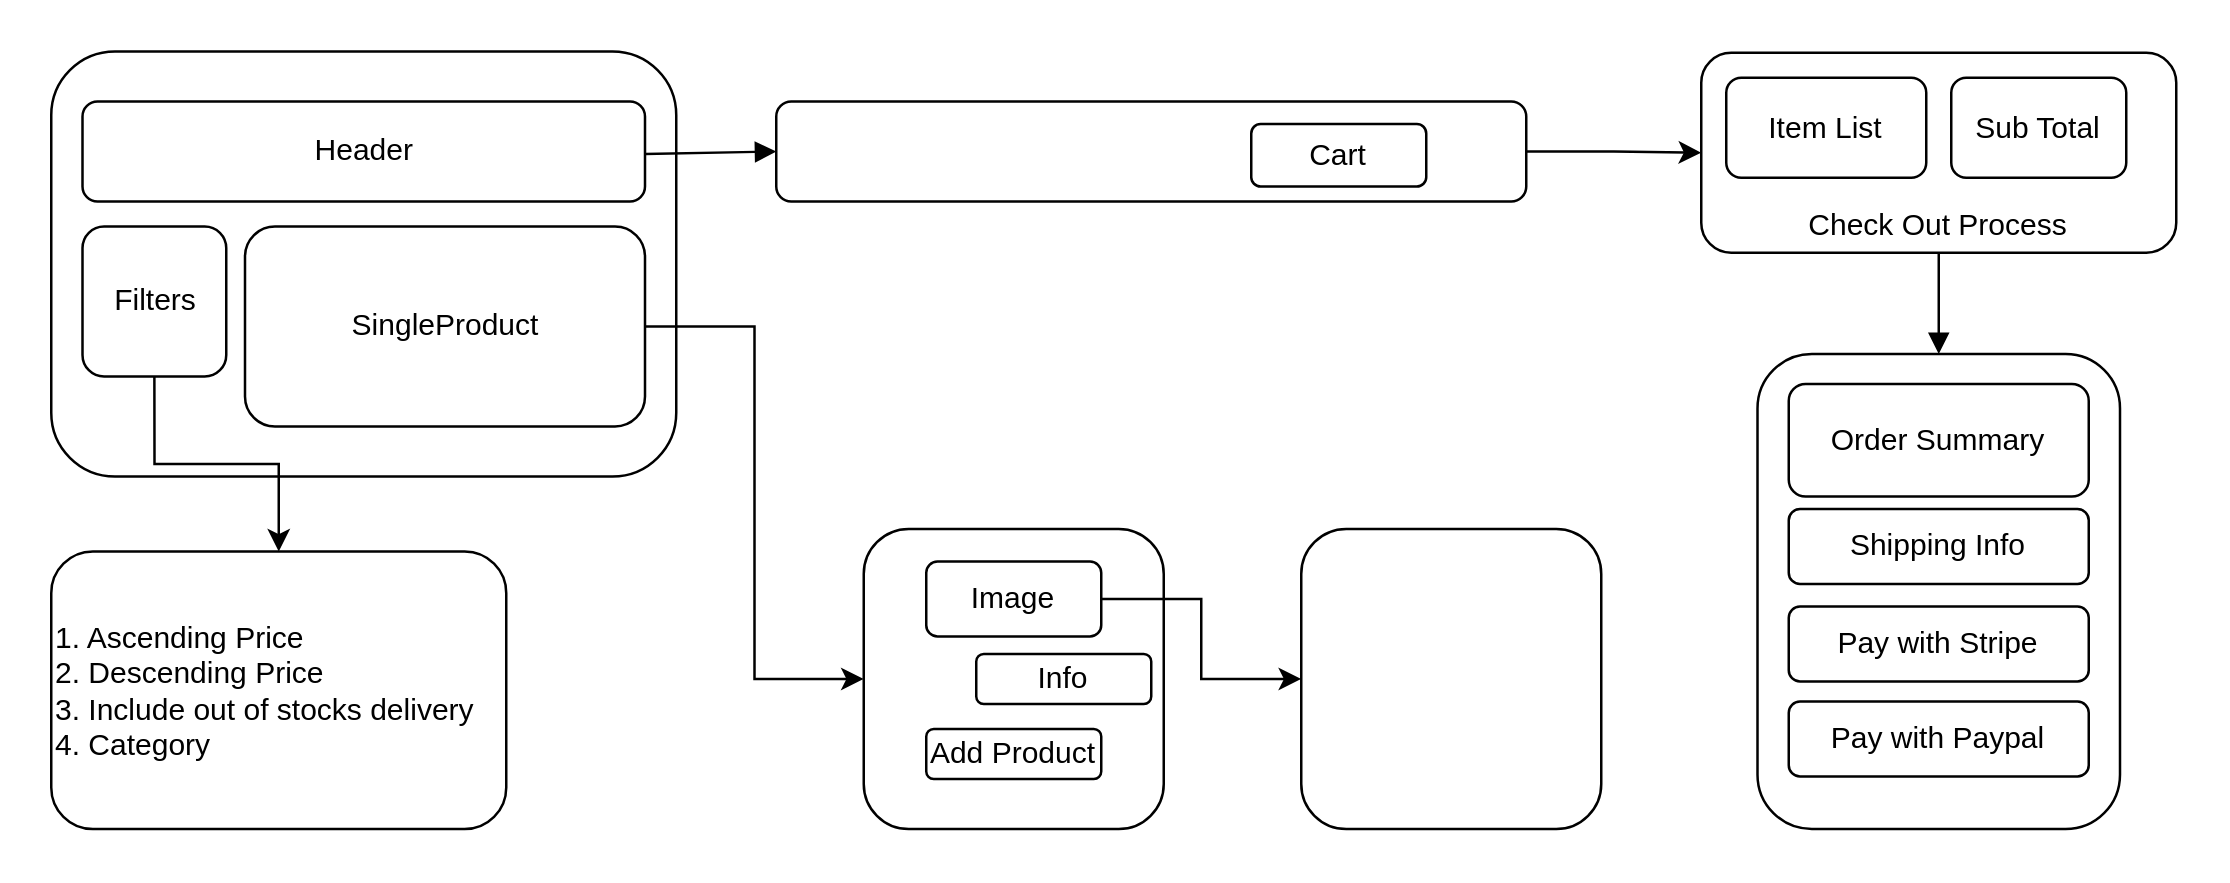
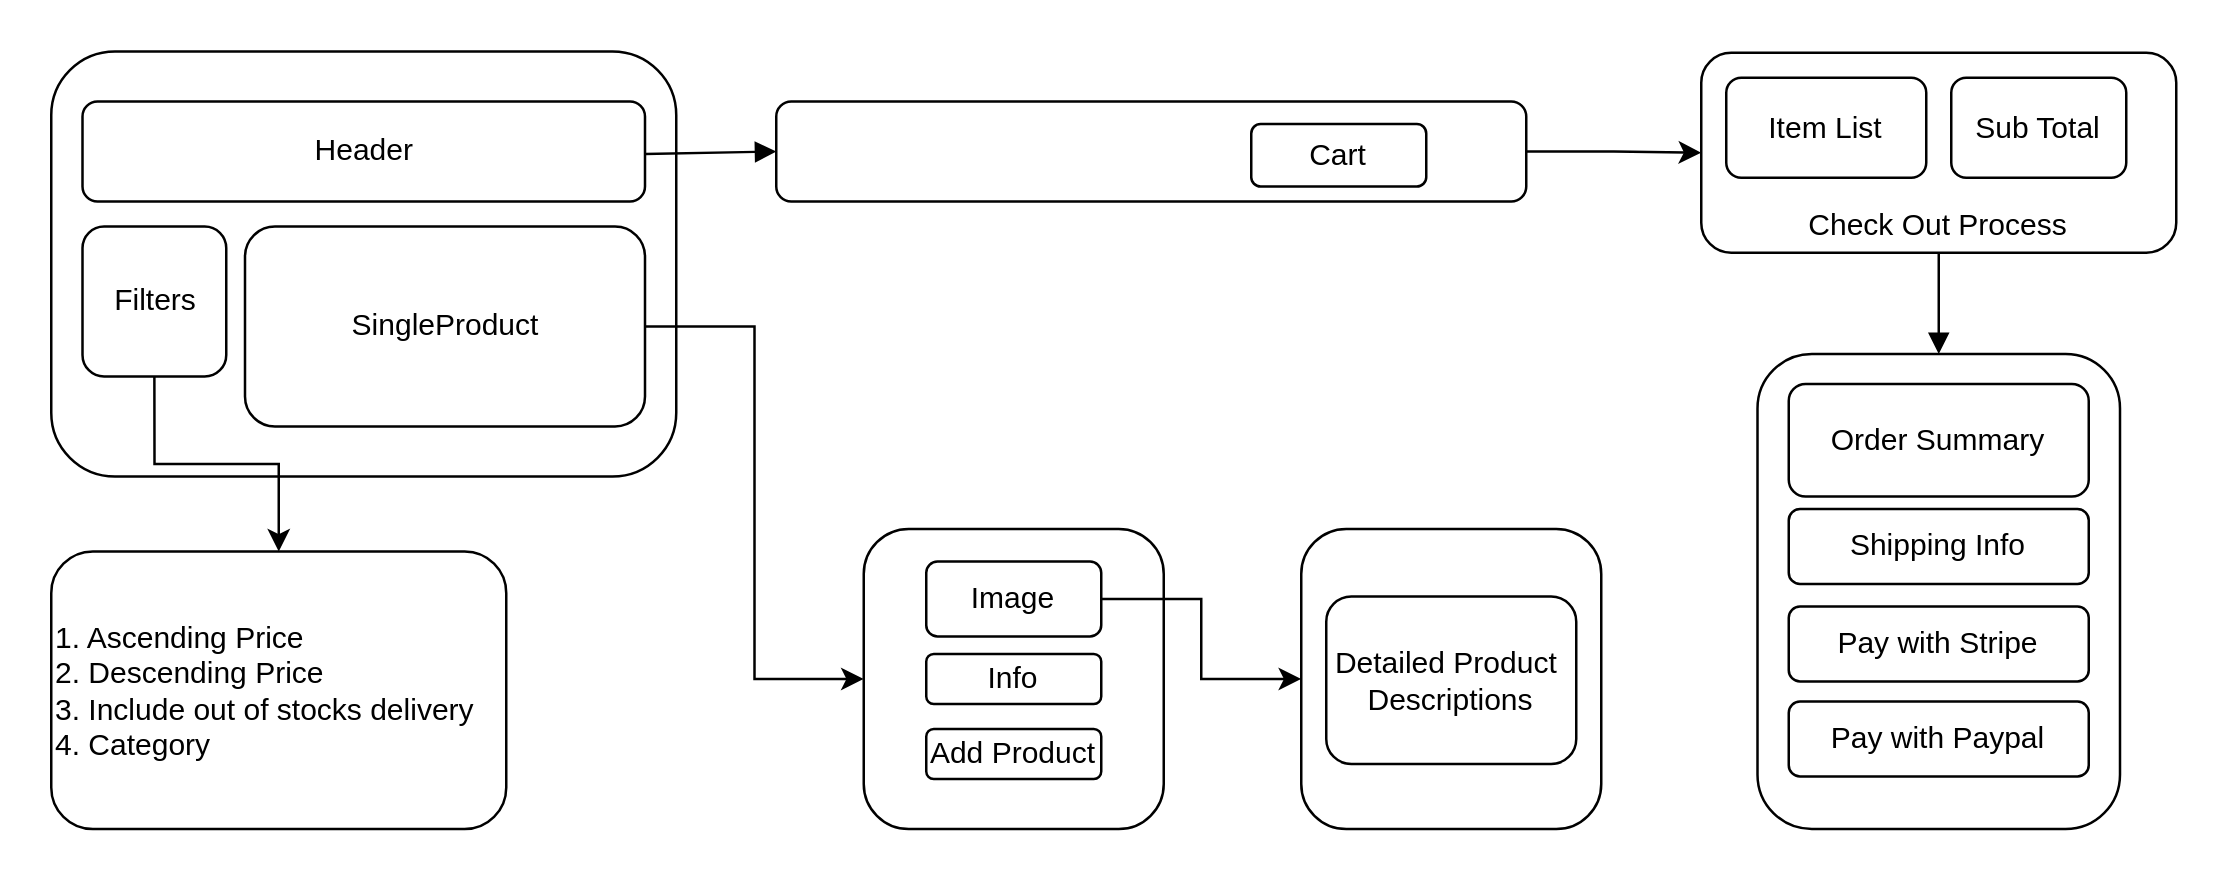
(1064, 679) -> (1014, 679)
none -> (1451, 680)
